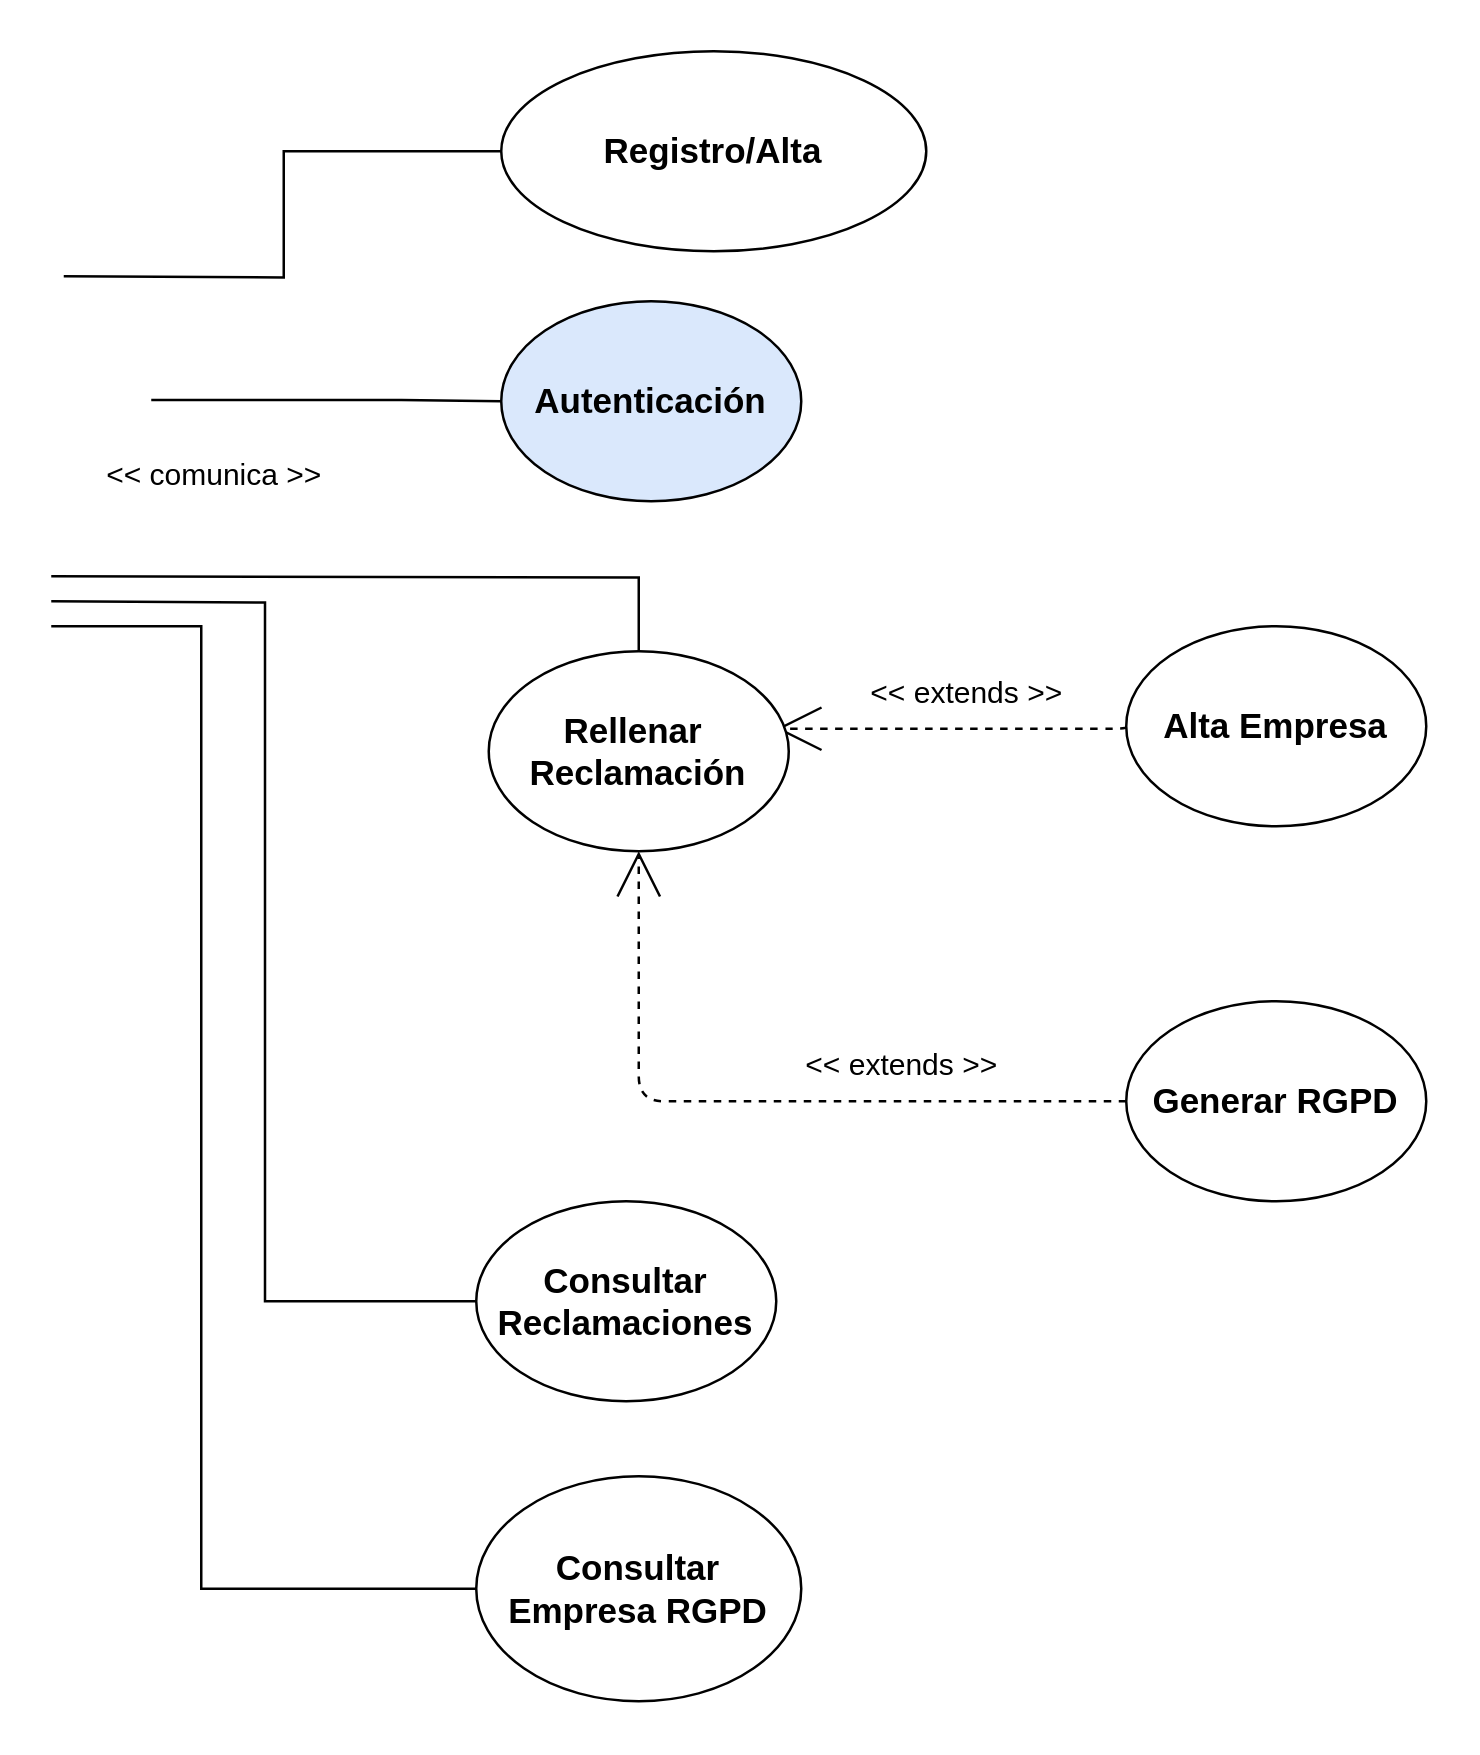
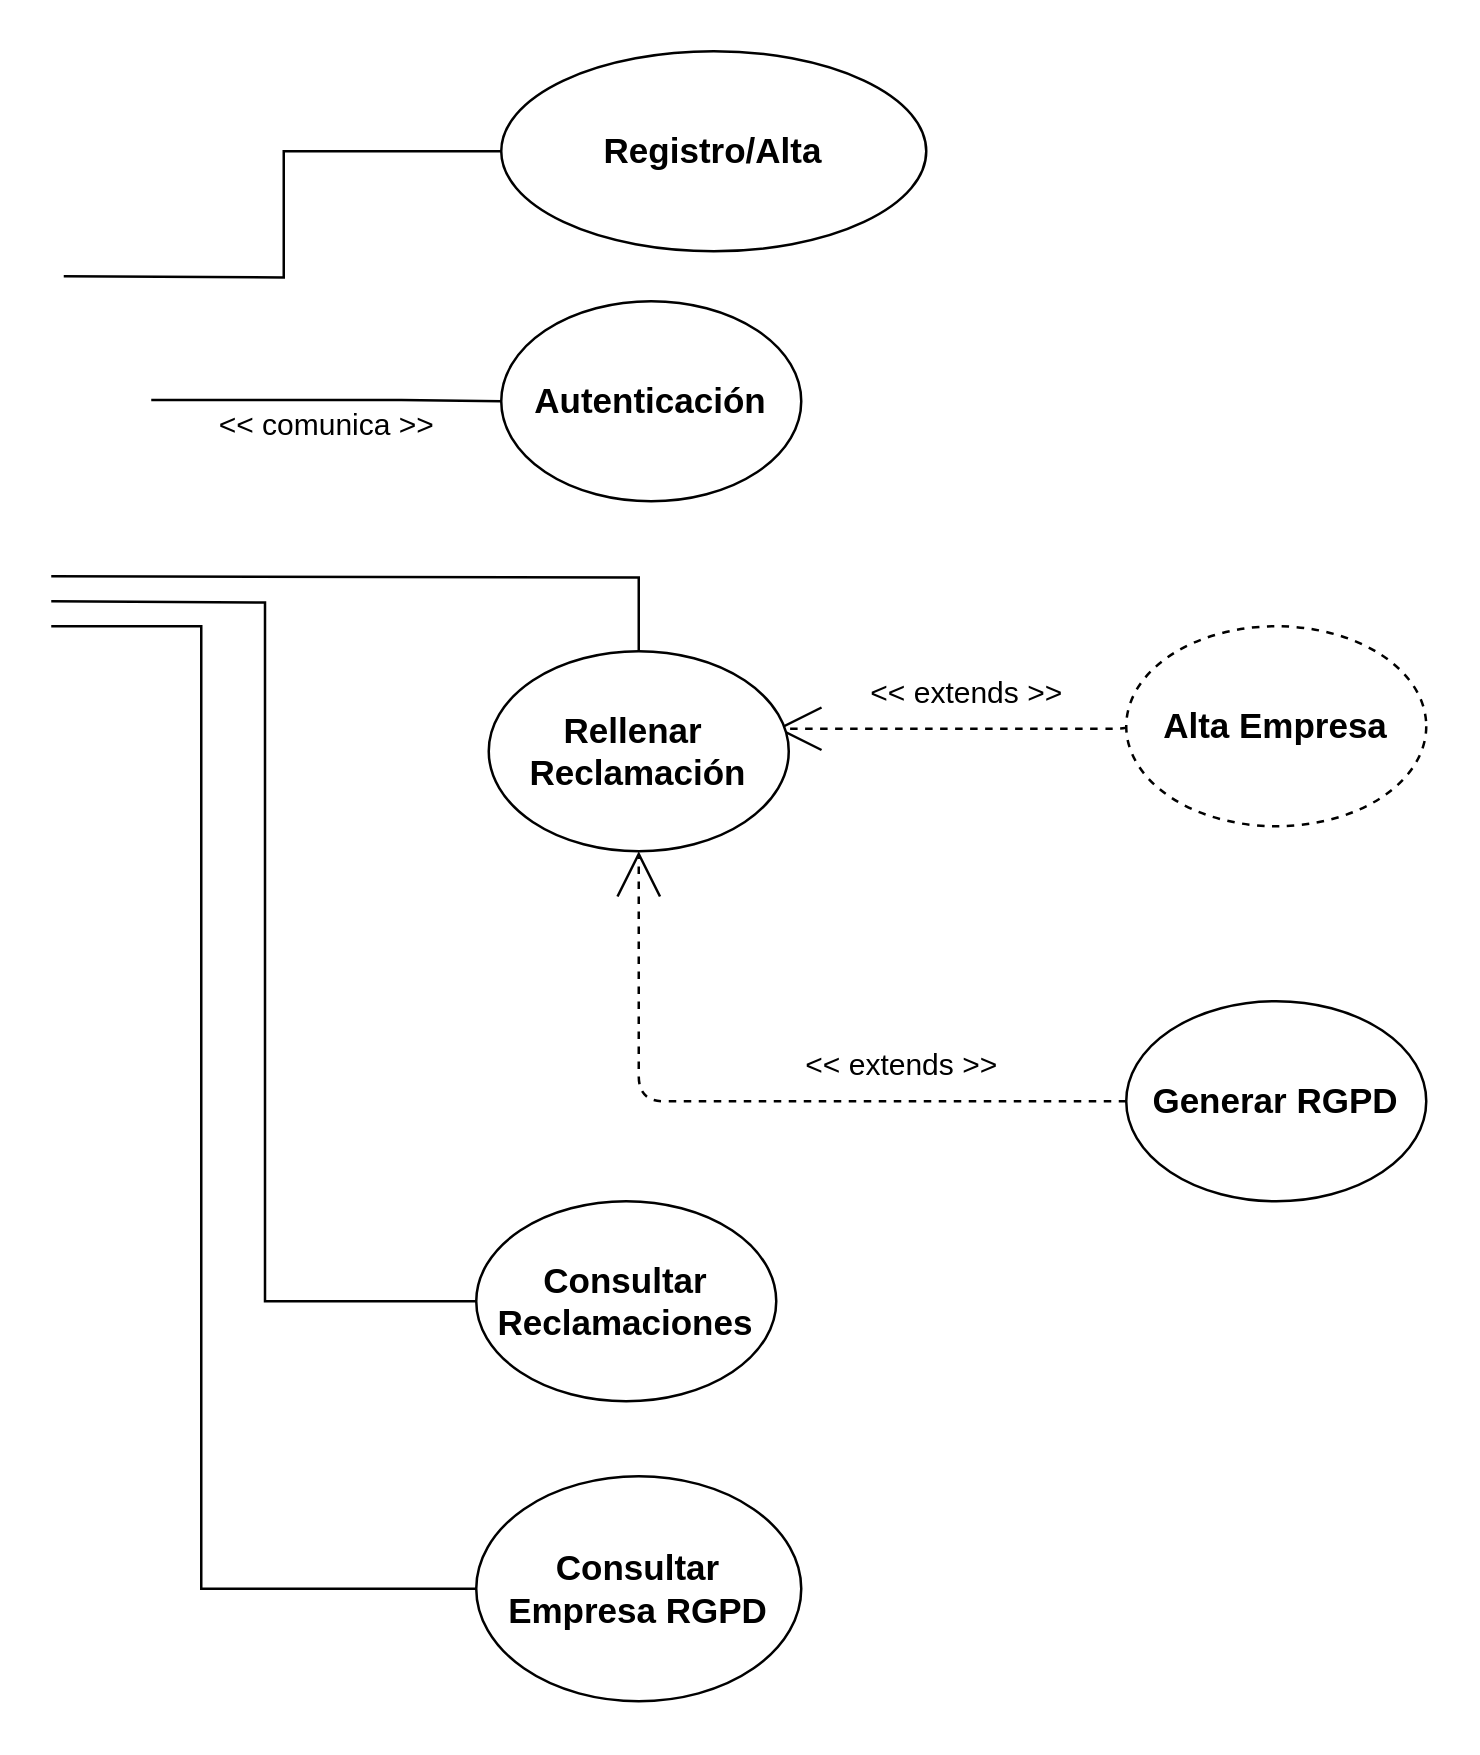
(651, 401) -> (651, 401)
(214, 476) -> (326, 426)
(1276, 726) -> (1276, 726)
